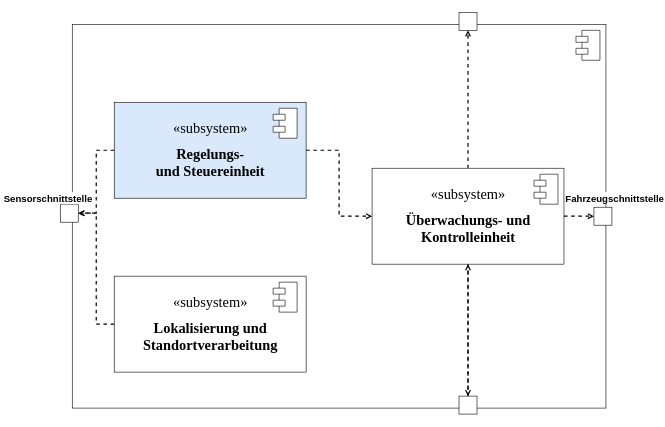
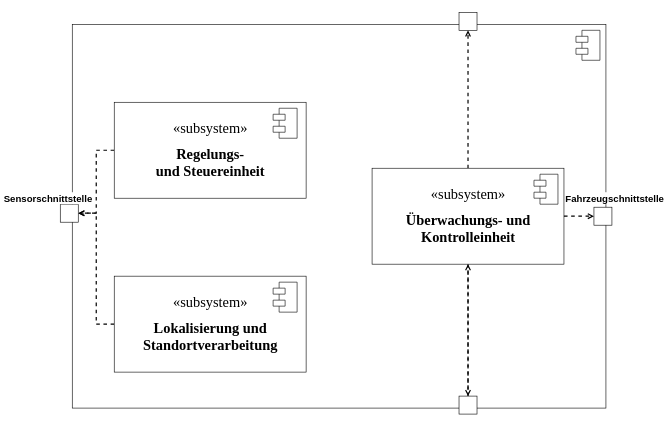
(210, 150) -> (210, 150)
(339, 181) -> none
